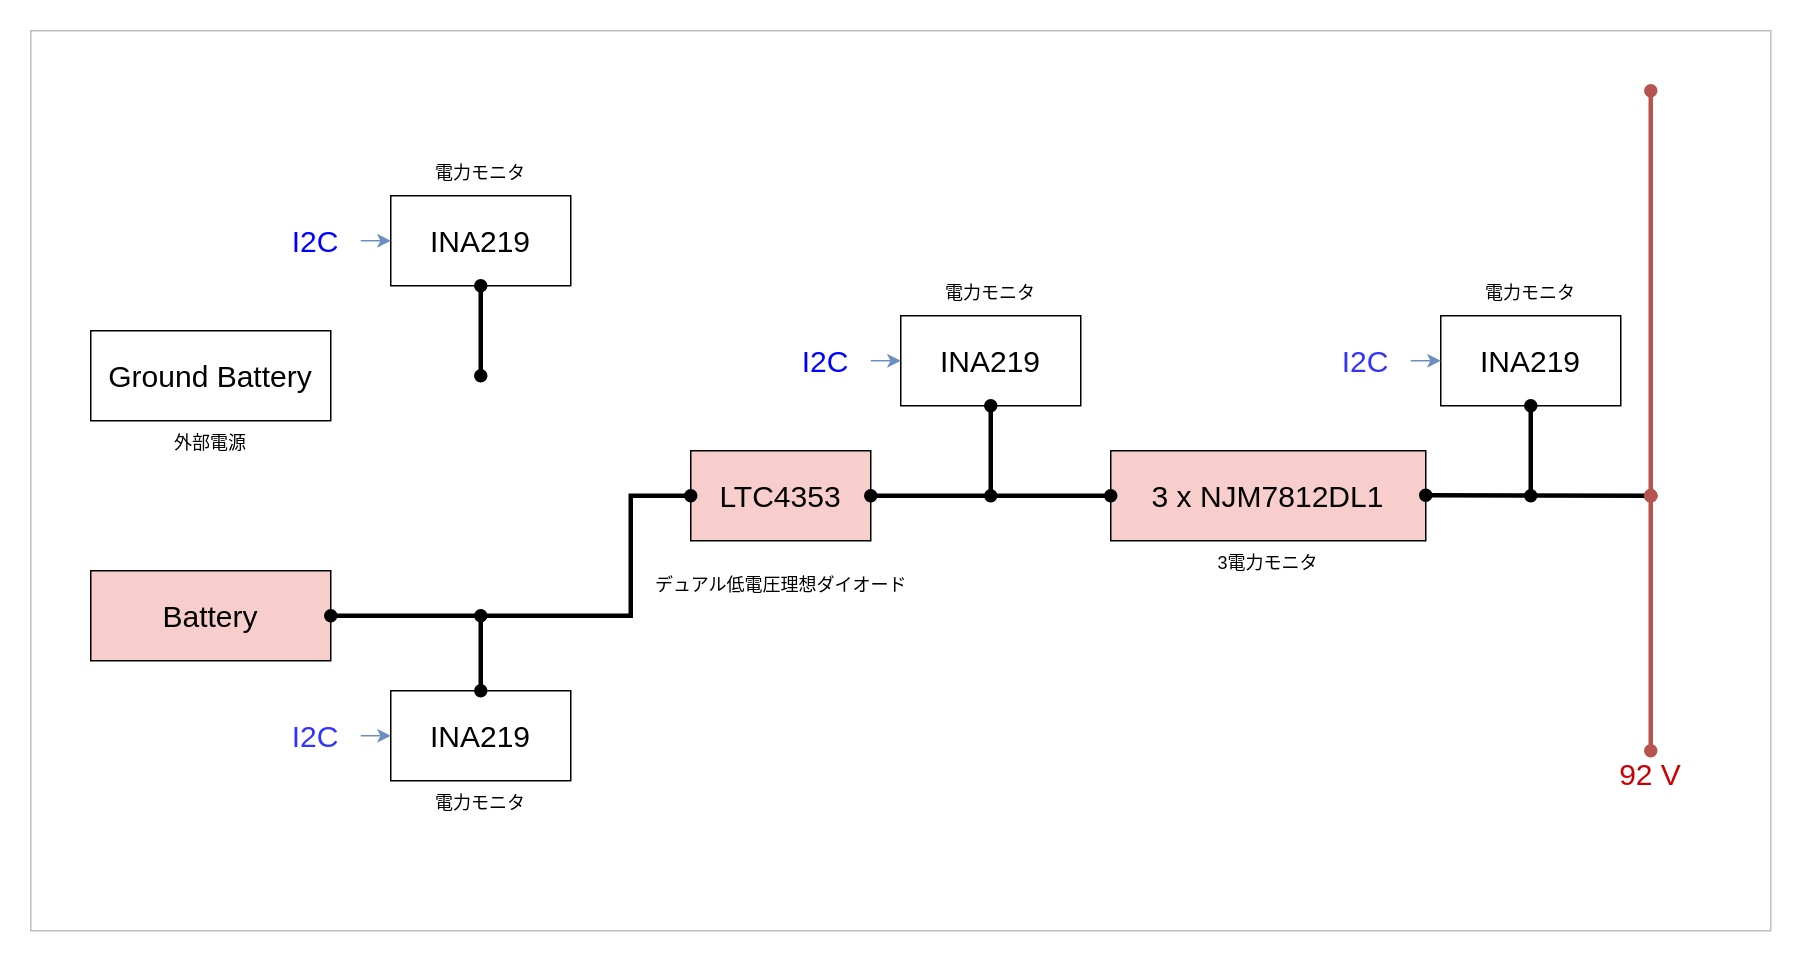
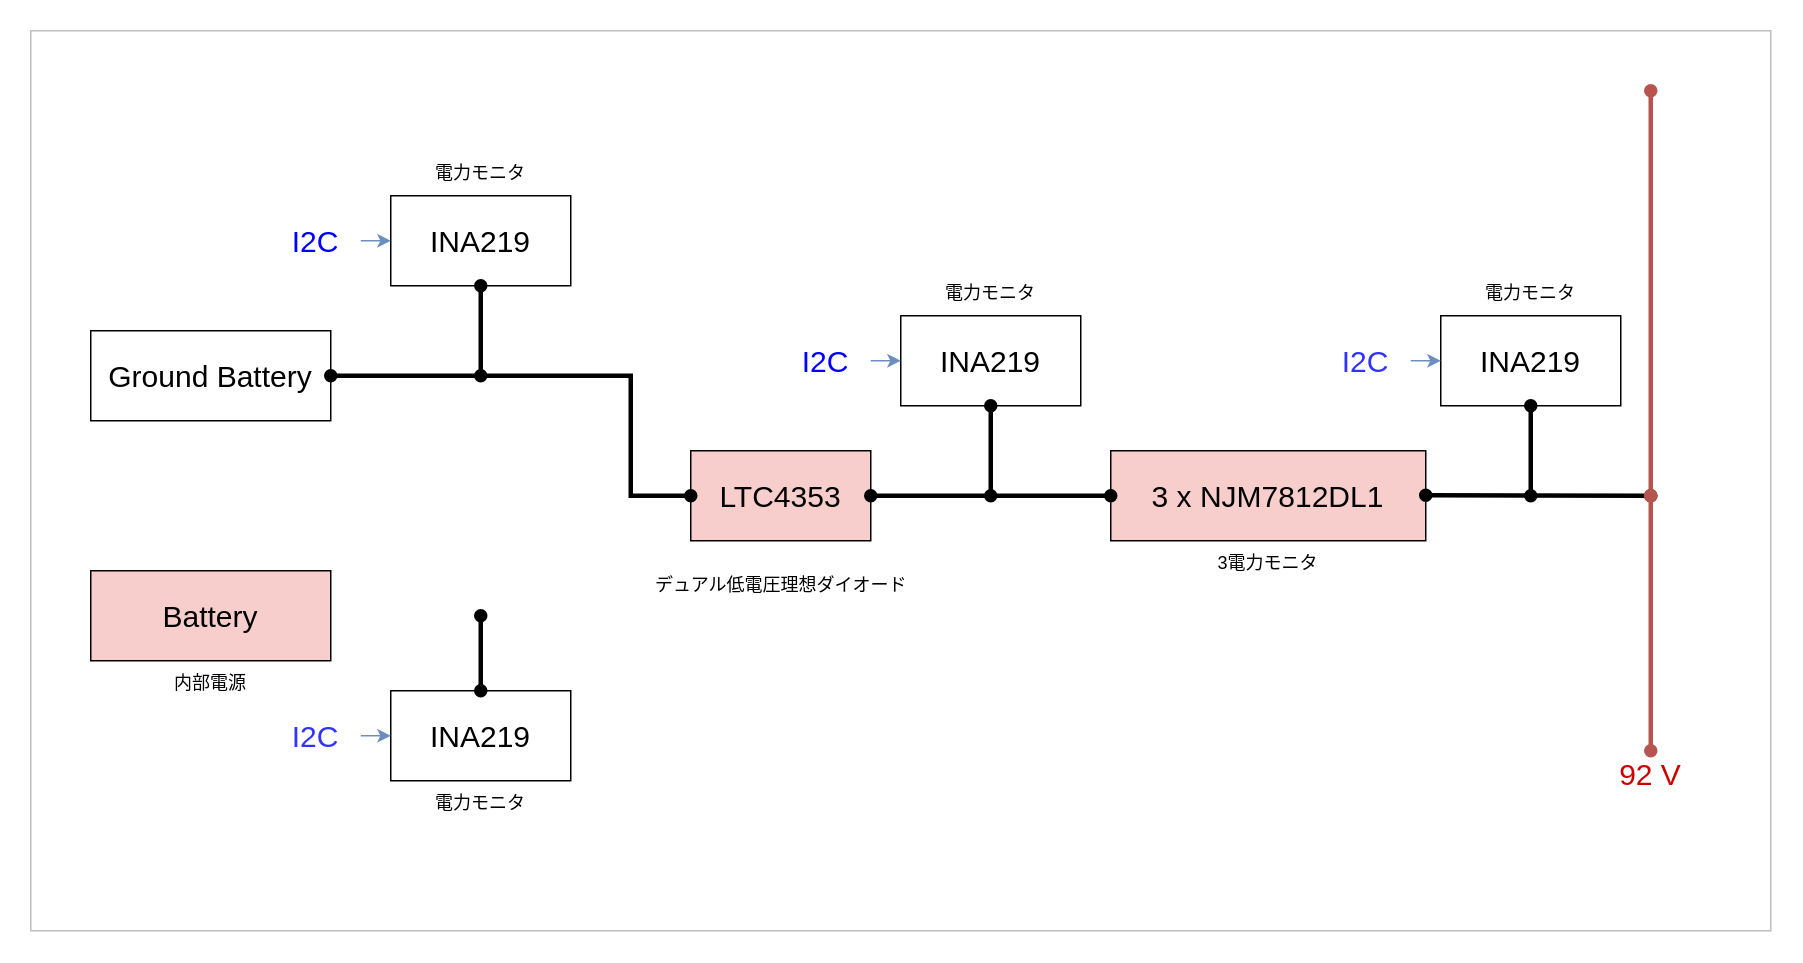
none -> (616, 376)
(211, 443) -> none
(617, 616) -> none
none -> (211, 683)
